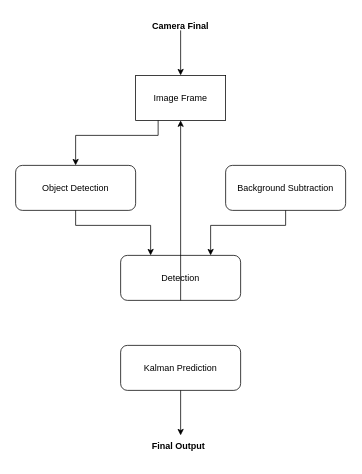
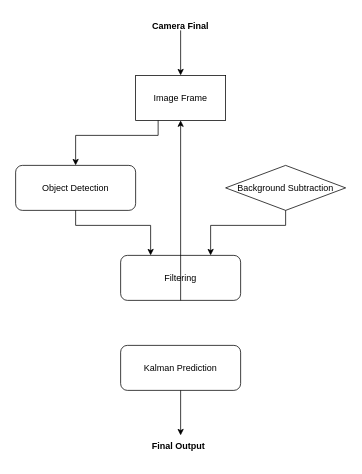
(285, 188) -> (285, 188)
(180, 278) -> (180, 278)
